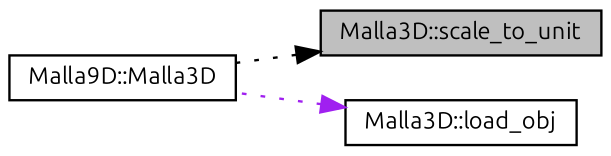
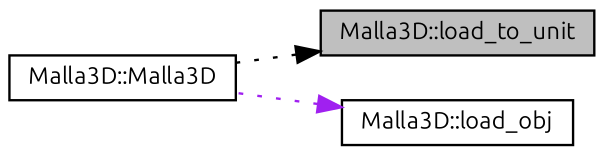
(461, 33) -> (458, 33)
(123, 78) -> (123, 78)
